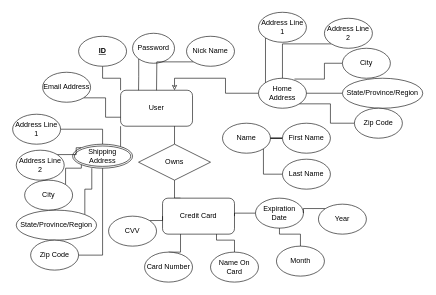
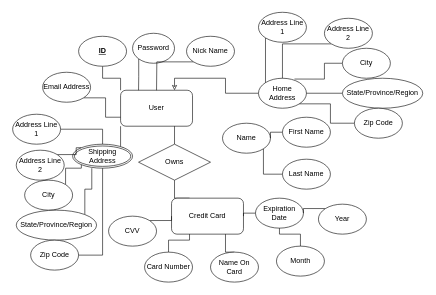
(306, 138) -> (306, 132)
(198, 216) -> (207, 216)
